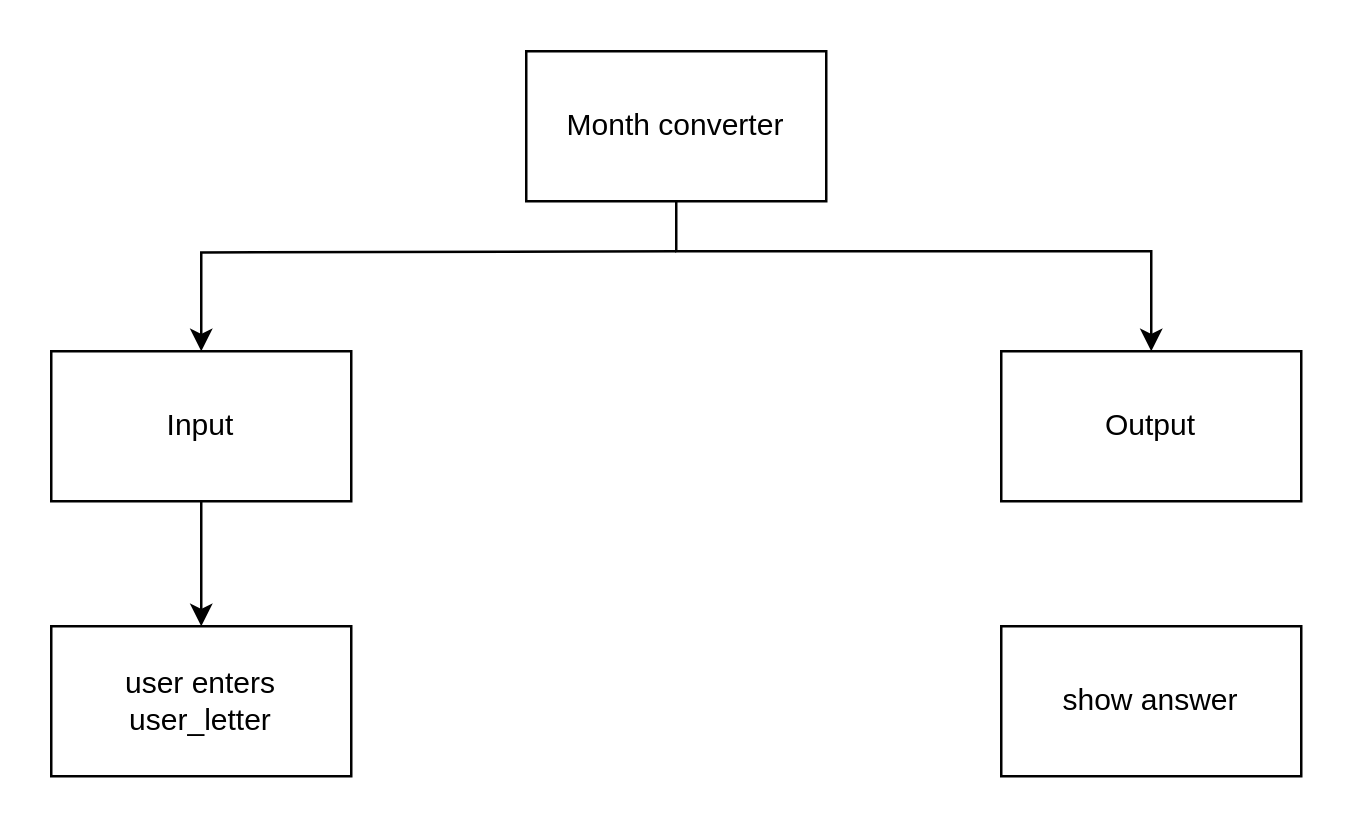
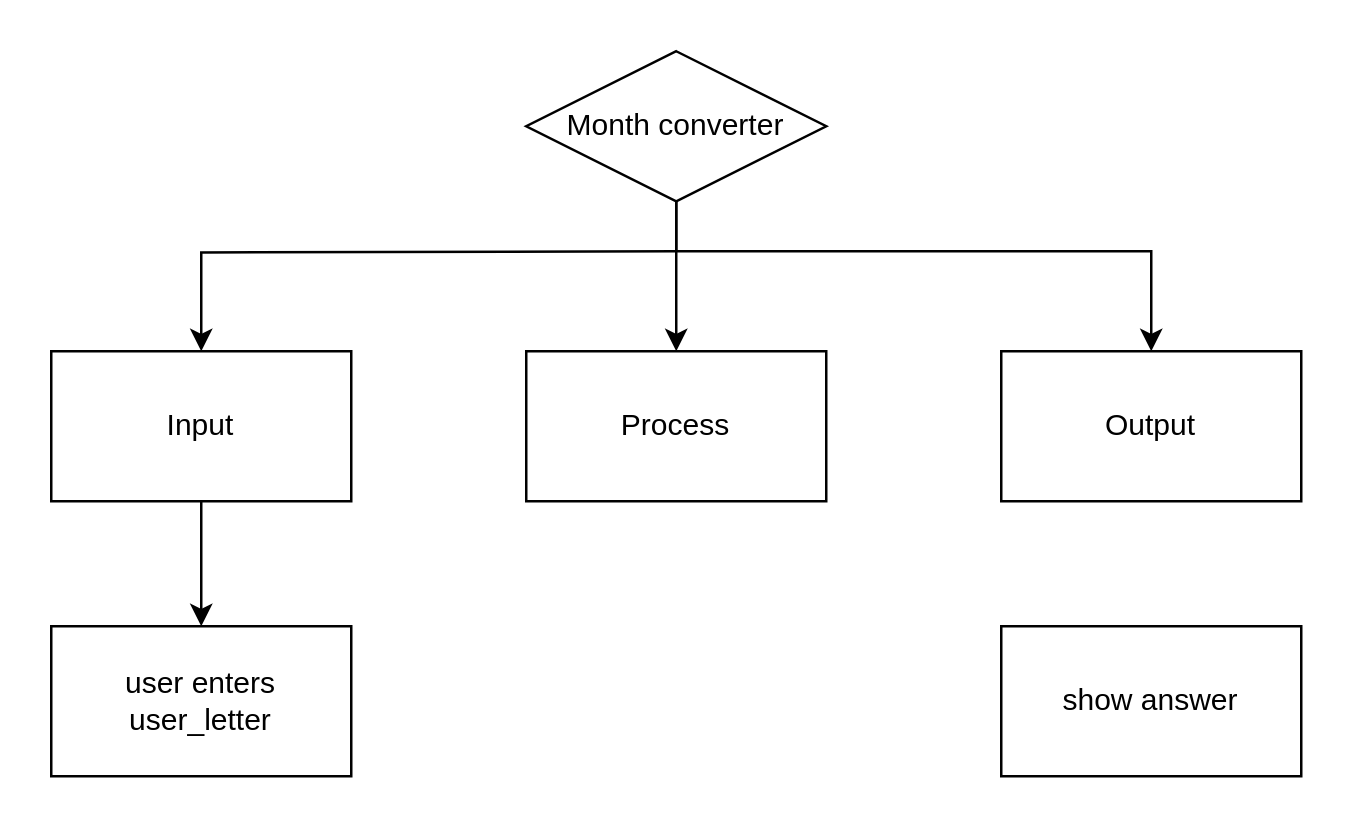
(676, 126) -> (676, 126)
none -> (676, 295)
none -> (676, 426)
